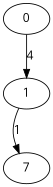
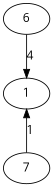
(27, 19) -> (27, 19)
(13, 126) -> (27, 135)
